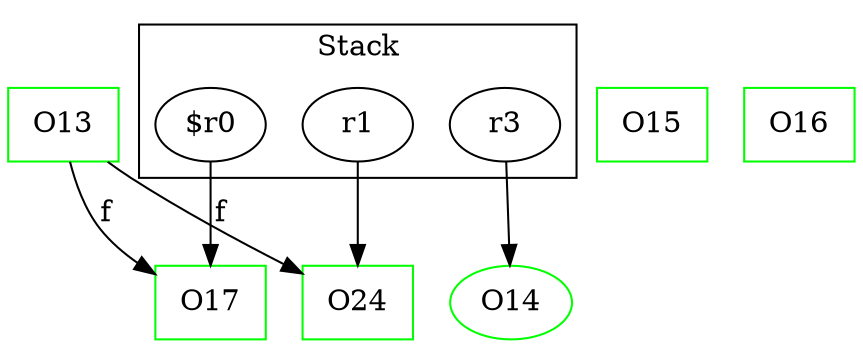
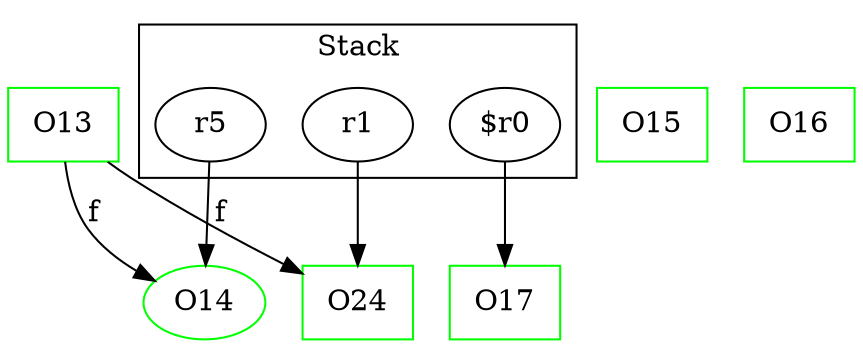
(505, 125) -> (211, 125)
(93, 219) -> (86, 226)
